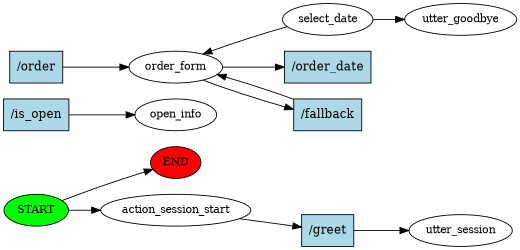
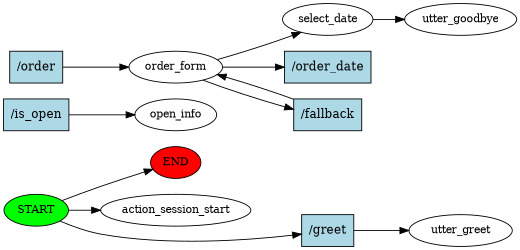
(249, 38) -> (255, 48)
(266, 222) -> (175, 241)
(461, 231) -> (461, 231)
